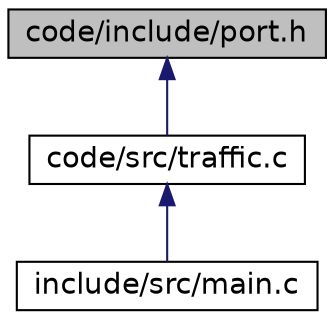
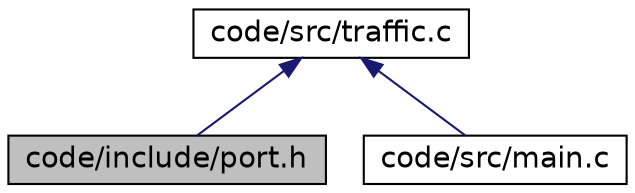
(167, 107) -> (240, 103)
(167, 286) -> (495, 160)
